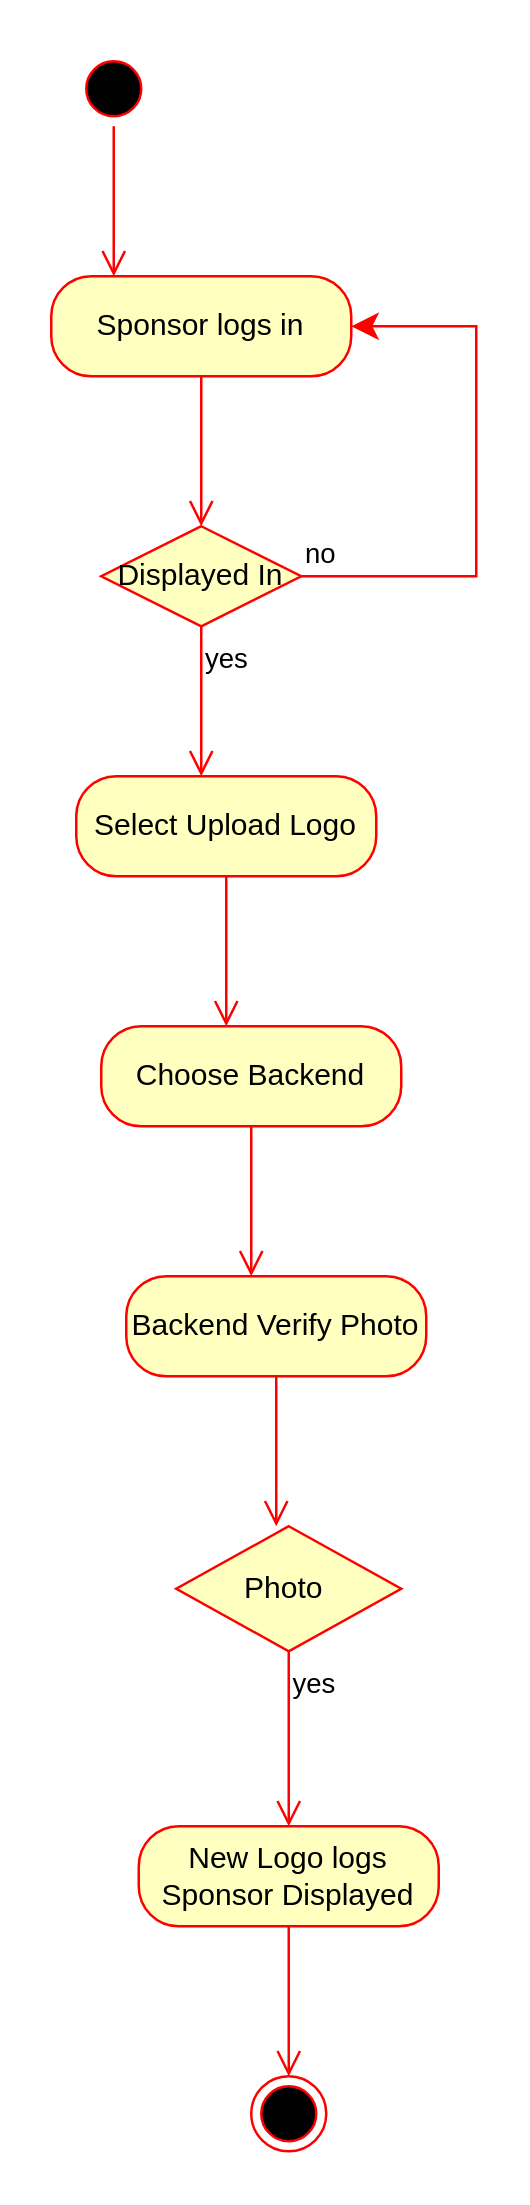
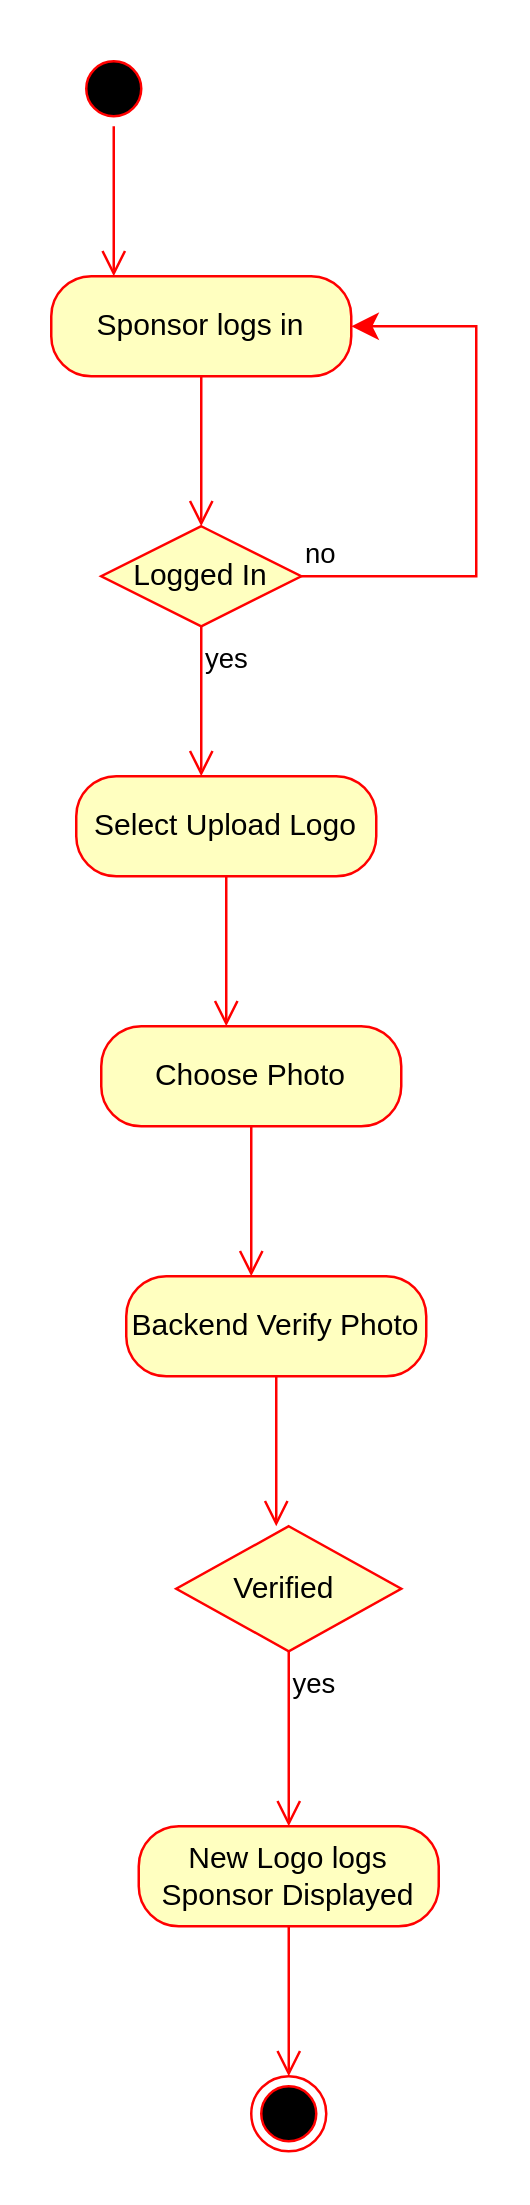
(201, 576) -> (201, 576)
(251, 1076) -> (251, 1076)
(289, 1589) -> (289, 1589)
